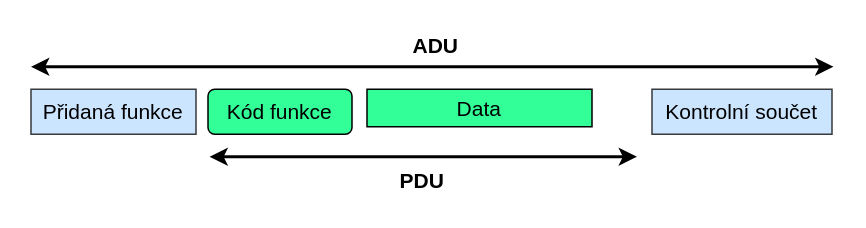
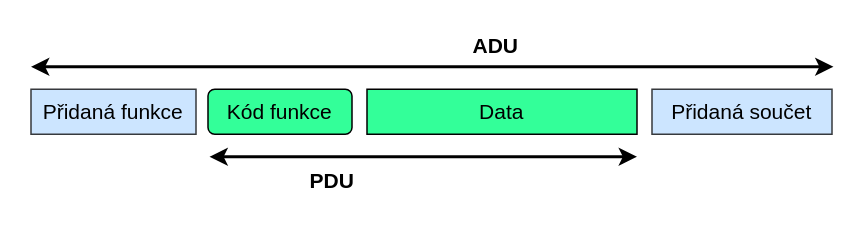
(436, 46) -> (496, 46)
(479, 108) -> (502, 112)
(742, 112) -> (742, 112)
(422, 181) -> (332, 181)
